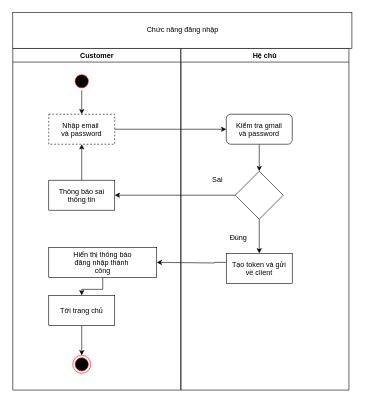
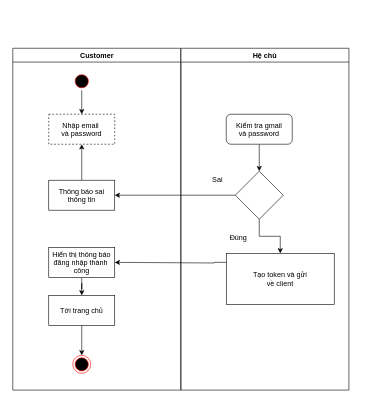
(182, 30) -> none
(220, 129) -> none
(103, 263) -> (82, 263)
(259, 269) -> (280, 279)
